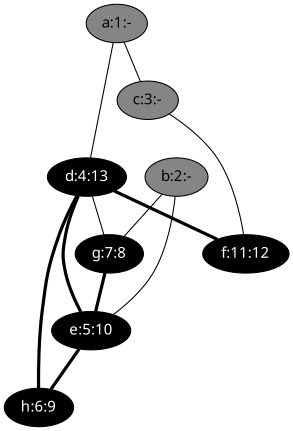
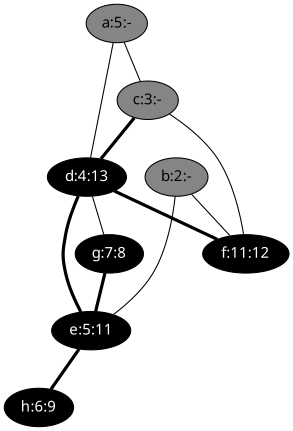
(117, 23) -> (117, 23)
(143, 215) -> (211, 215)
(45, 289) -> (118, 138)
(91, 331) -> (91, 331)
